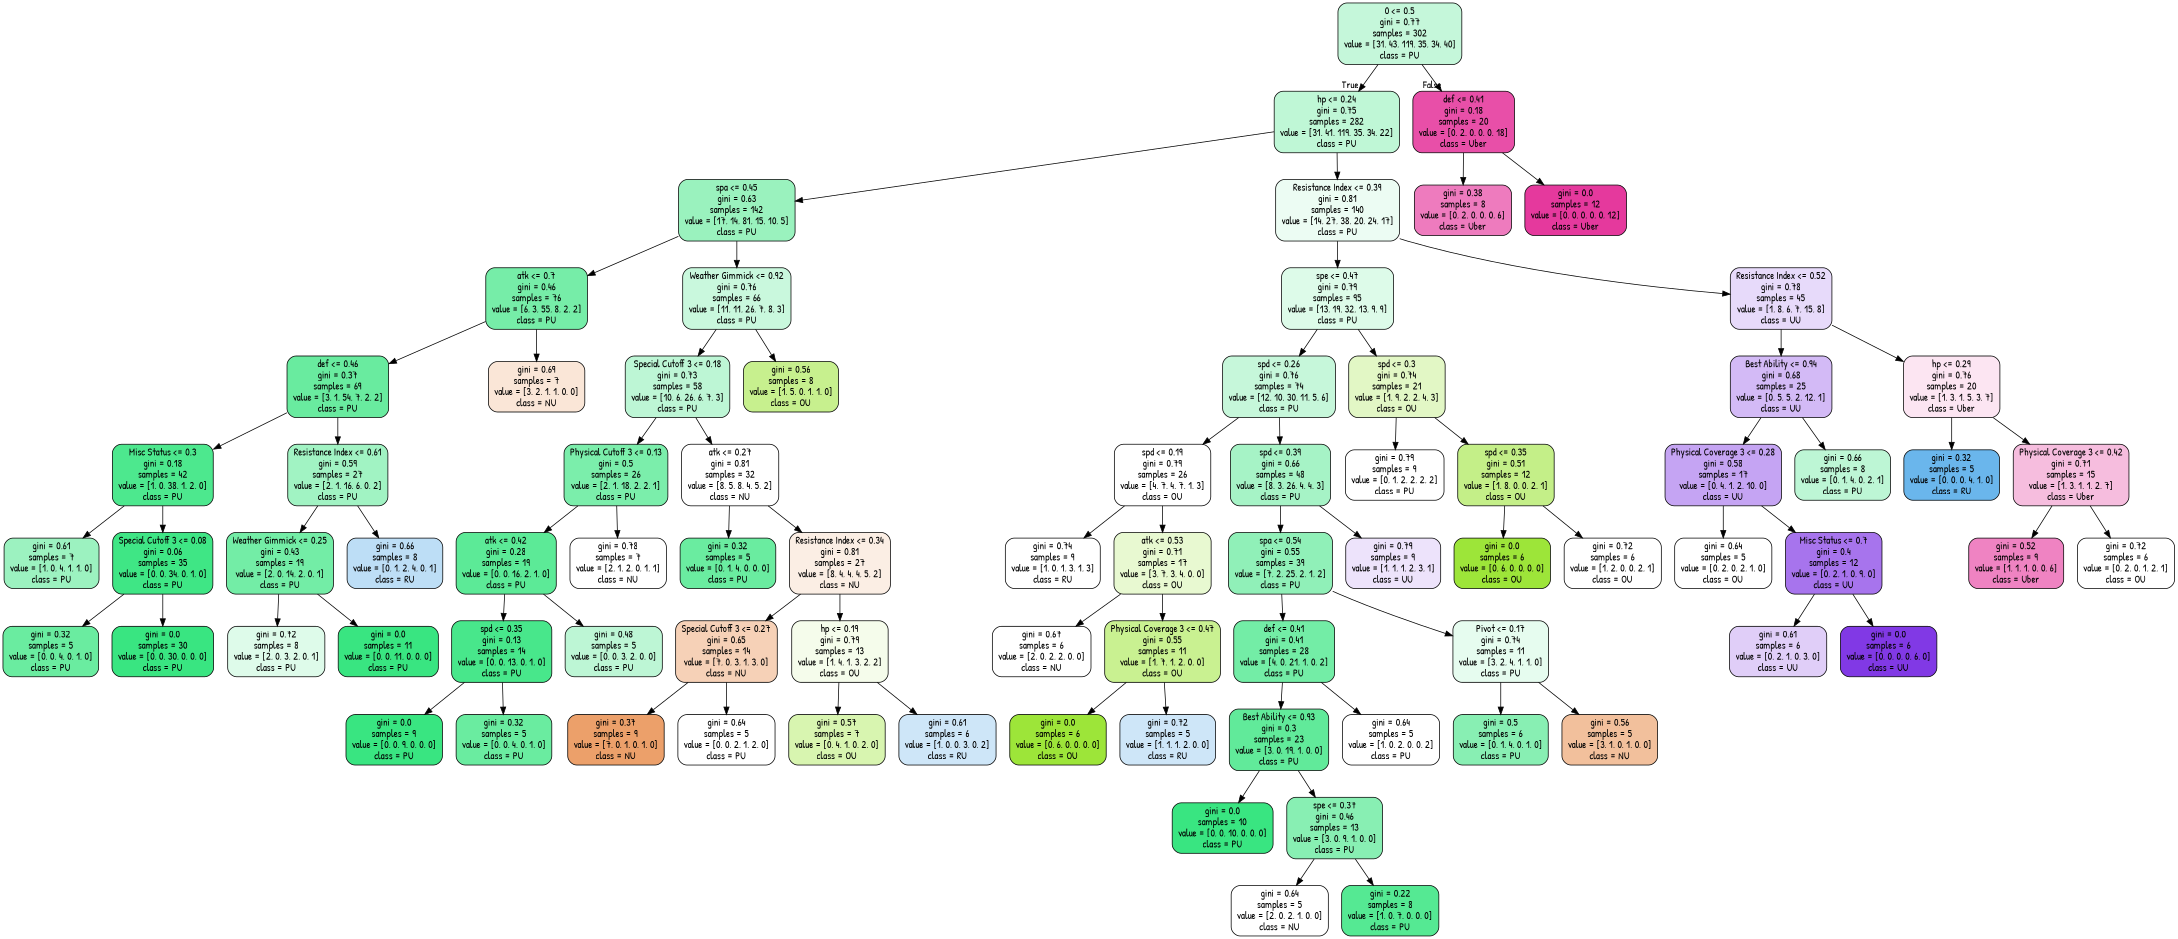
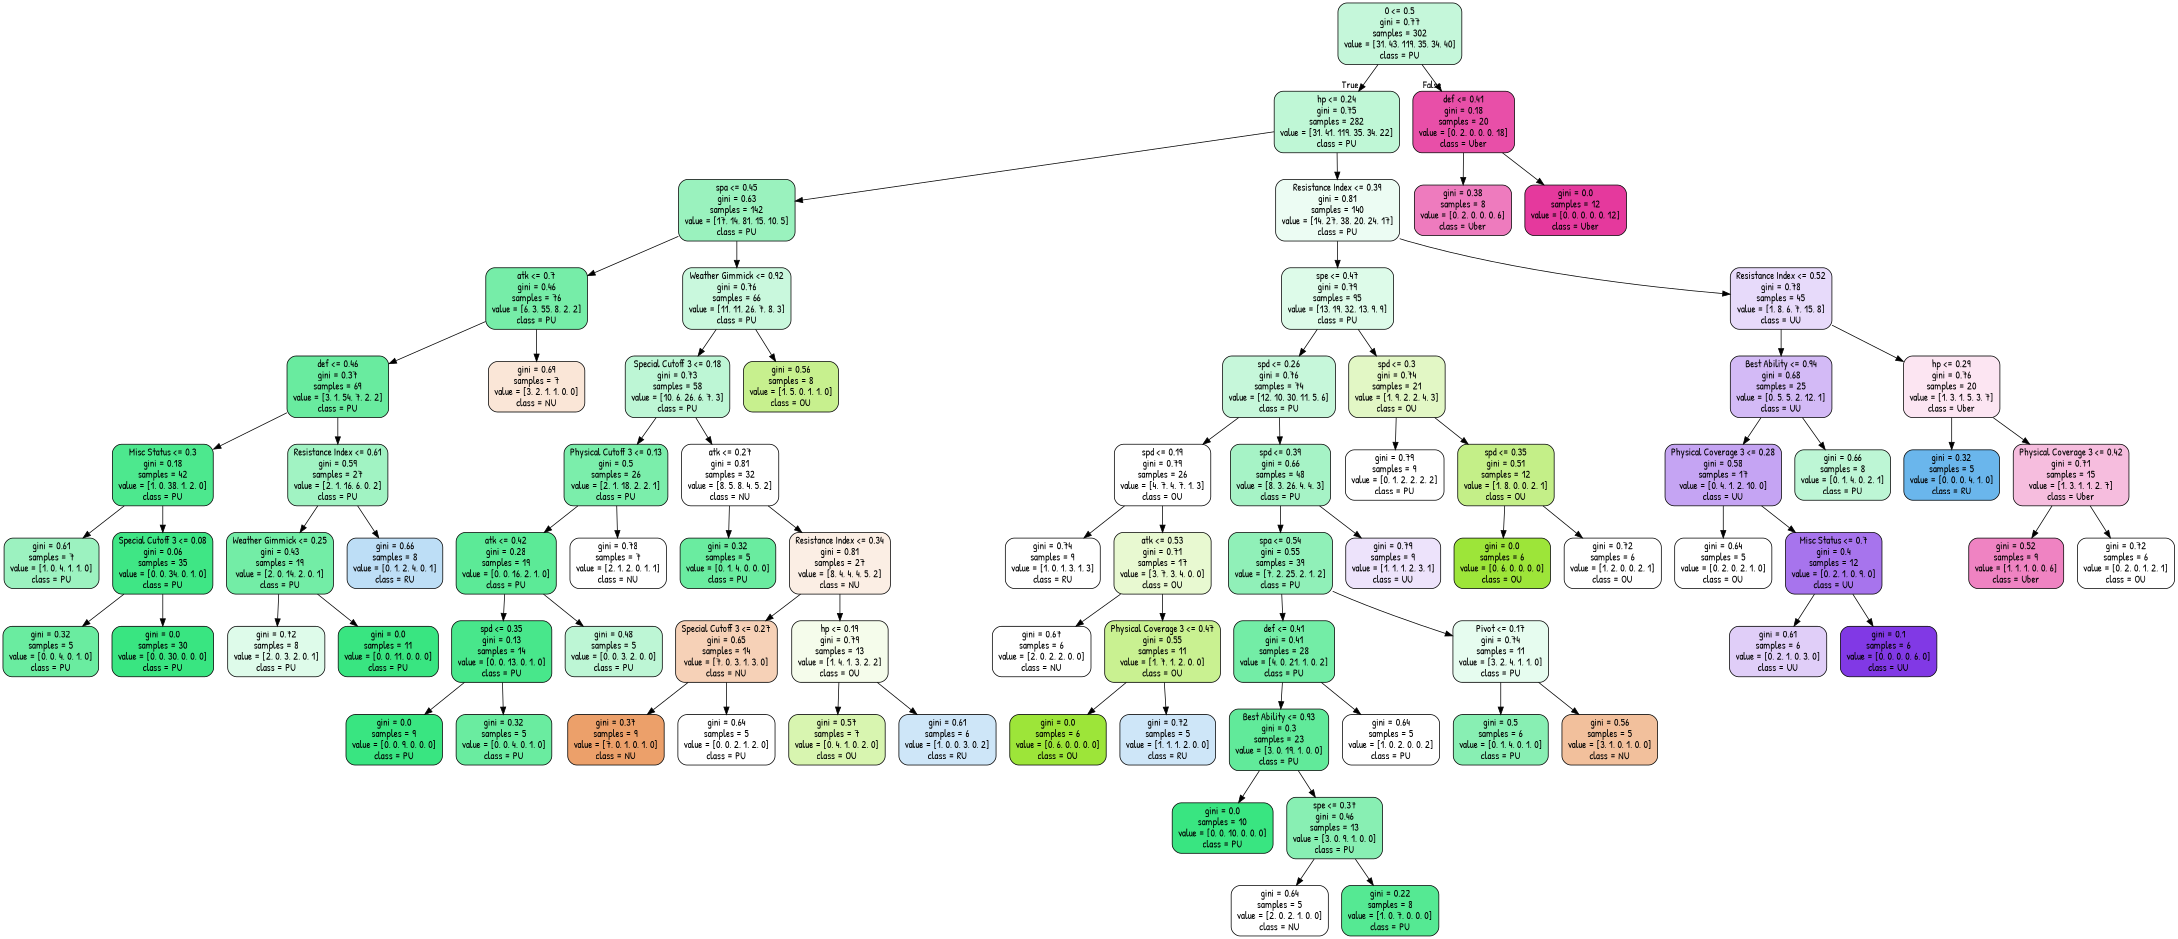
(1889, 652) -> (1889, 652)
